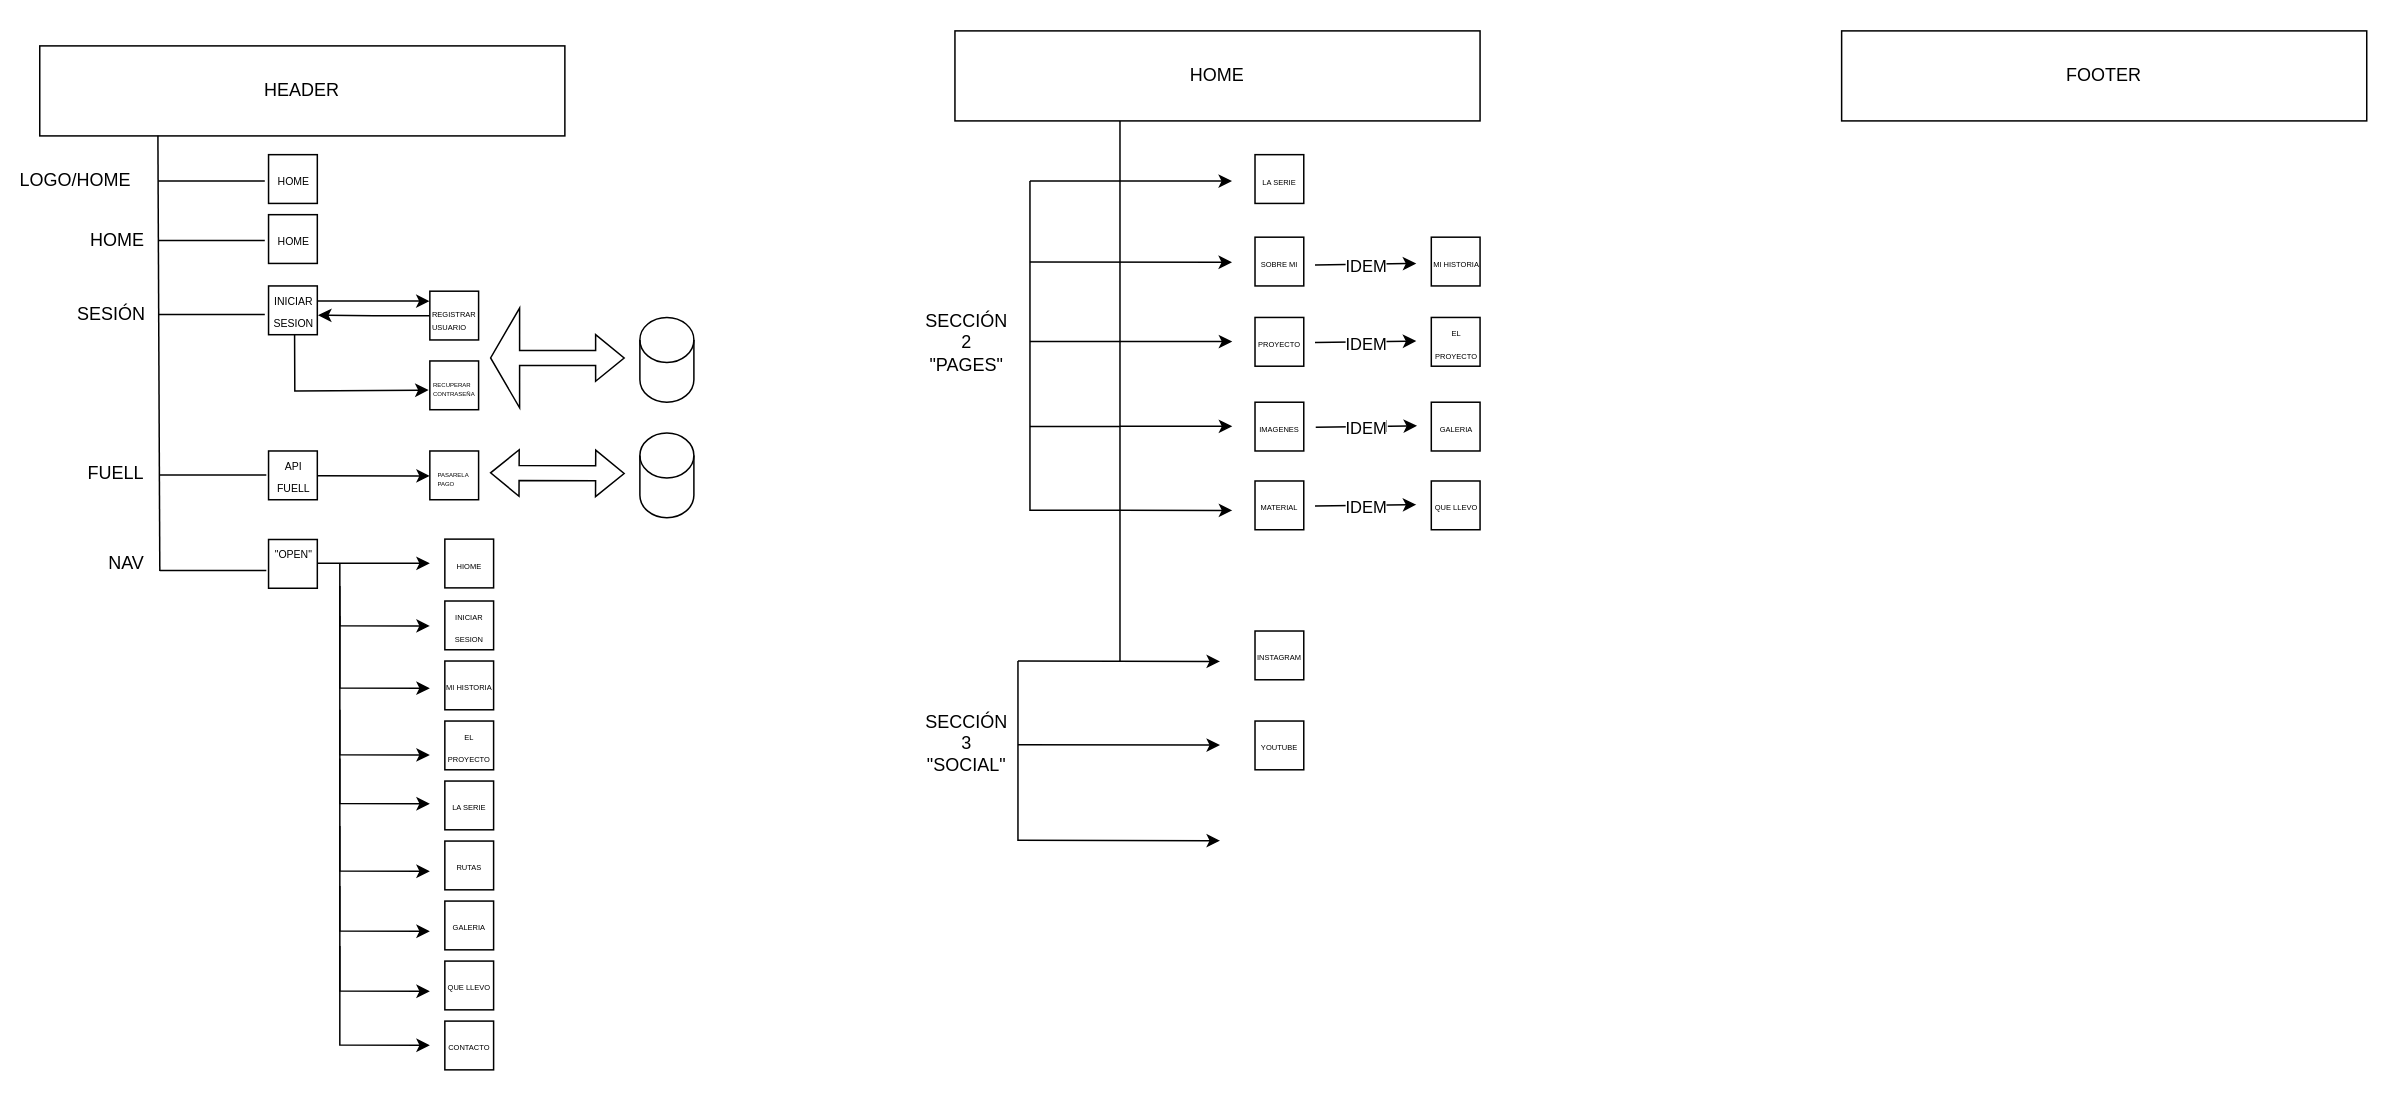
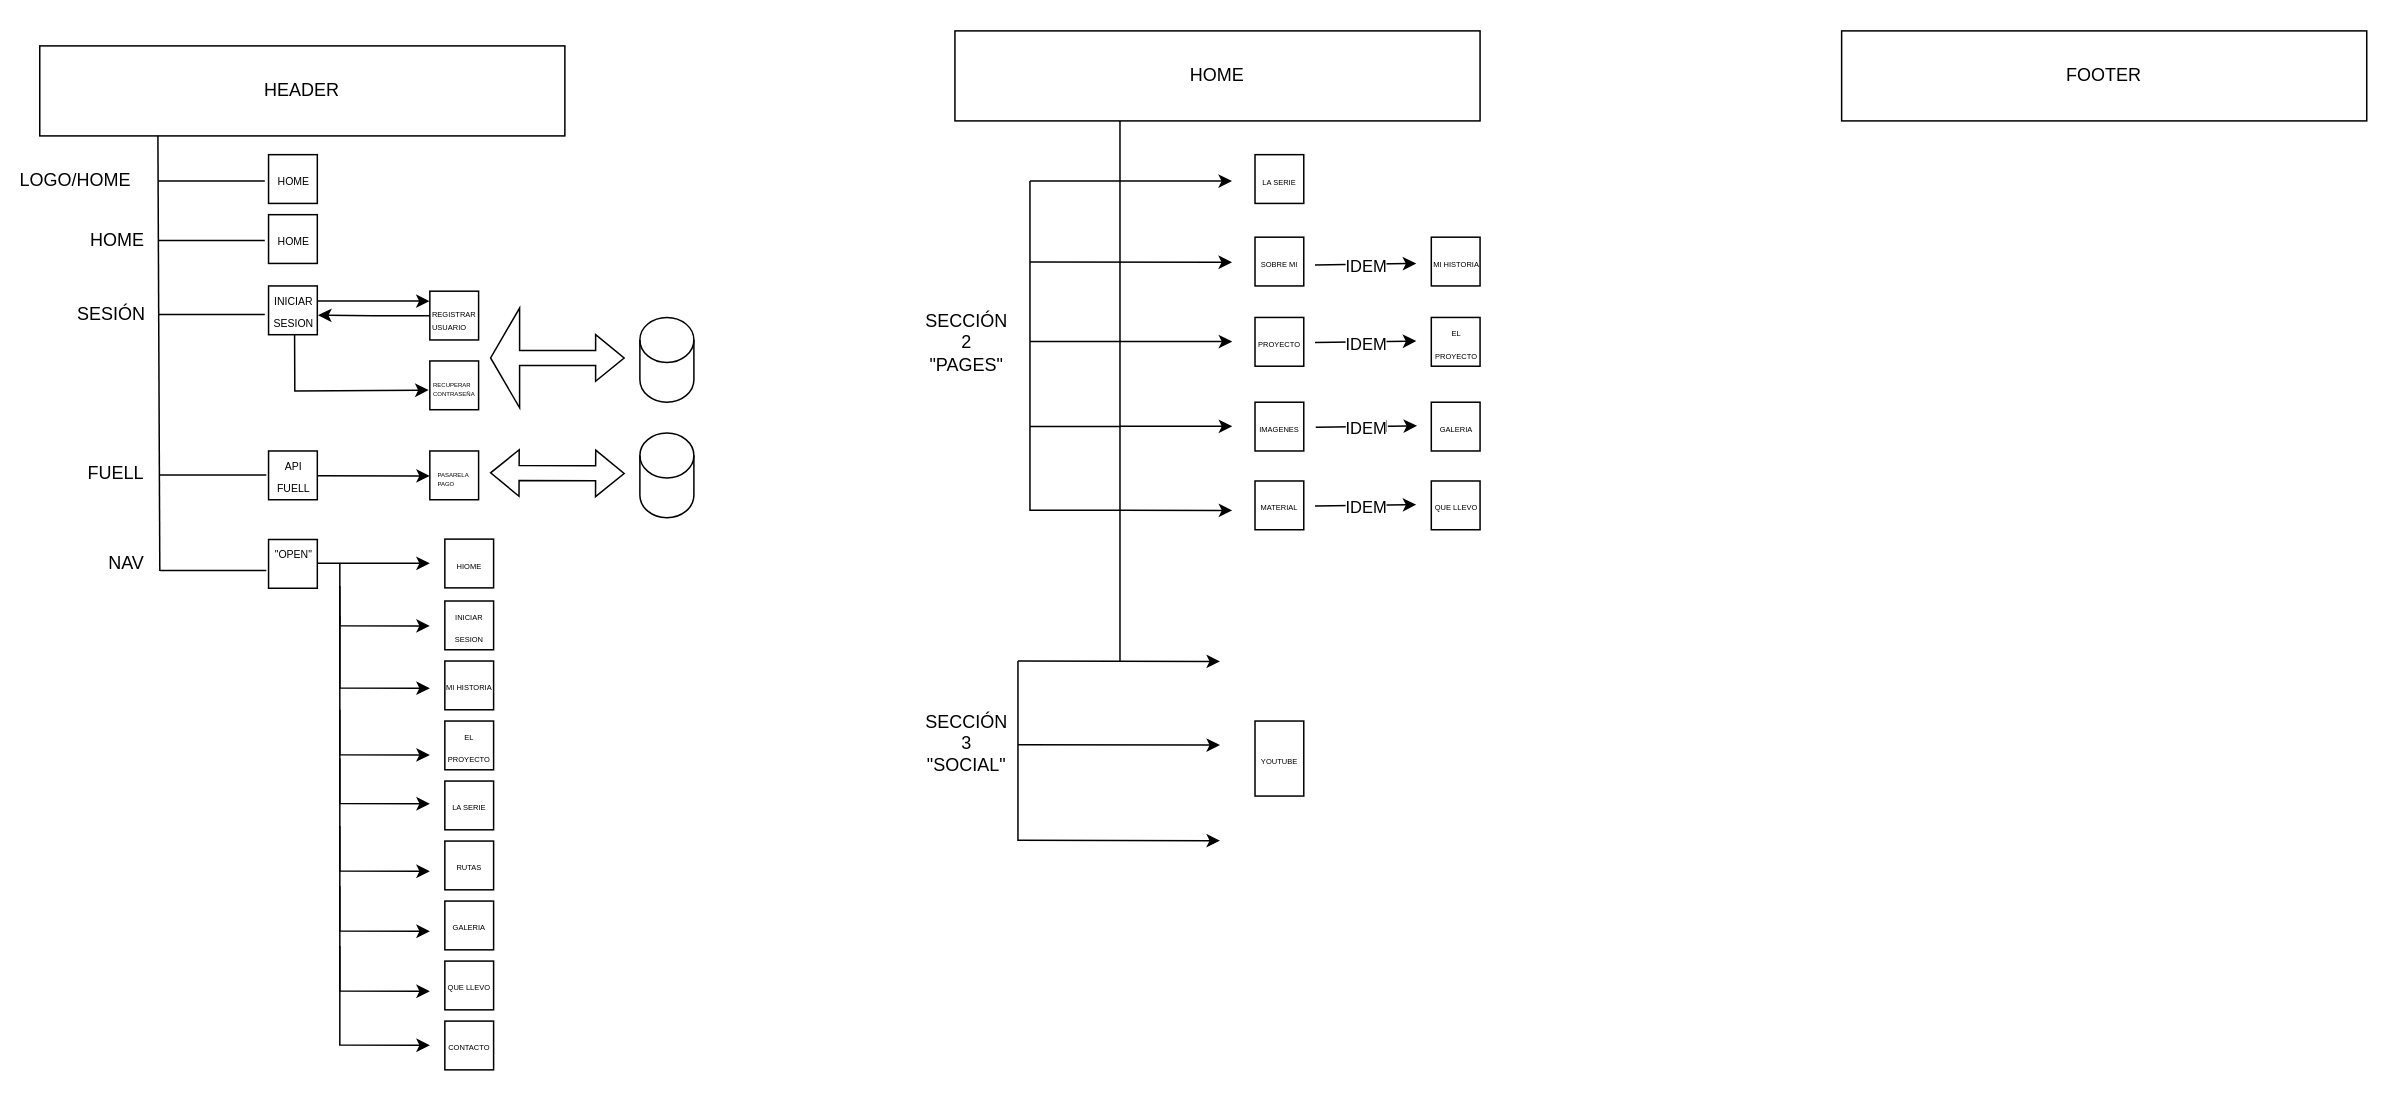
(1279, 655) -> none
(1279, 745) -> (1279, 758)
